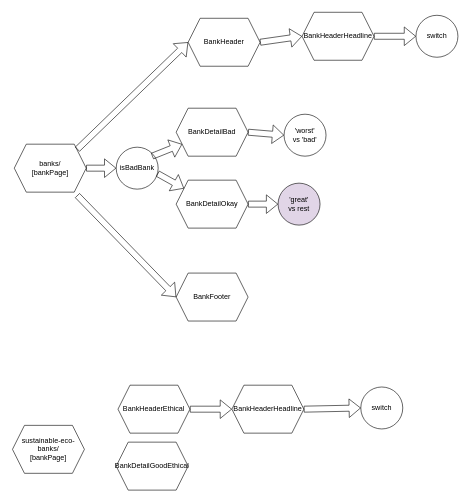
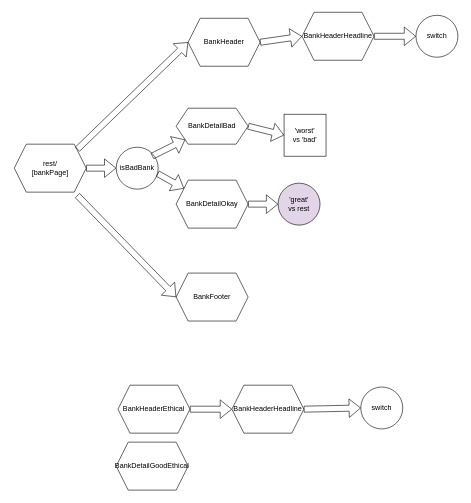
(212, 132) -> (212, 126)
(305, 135) -> (305, 135)
(50, 168) -> (50, 168)
(48, 450) -> none
